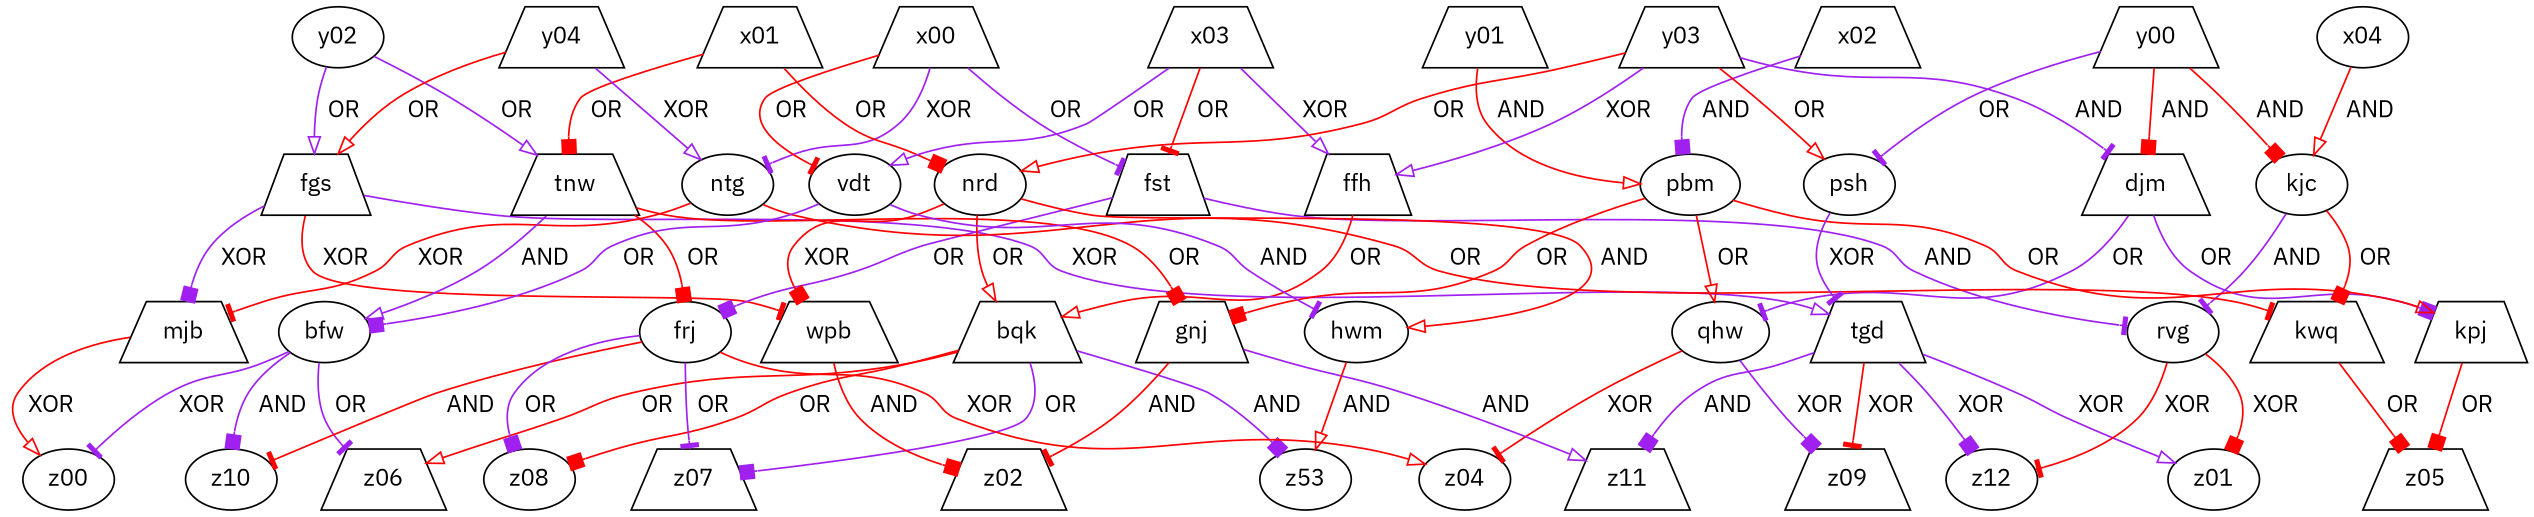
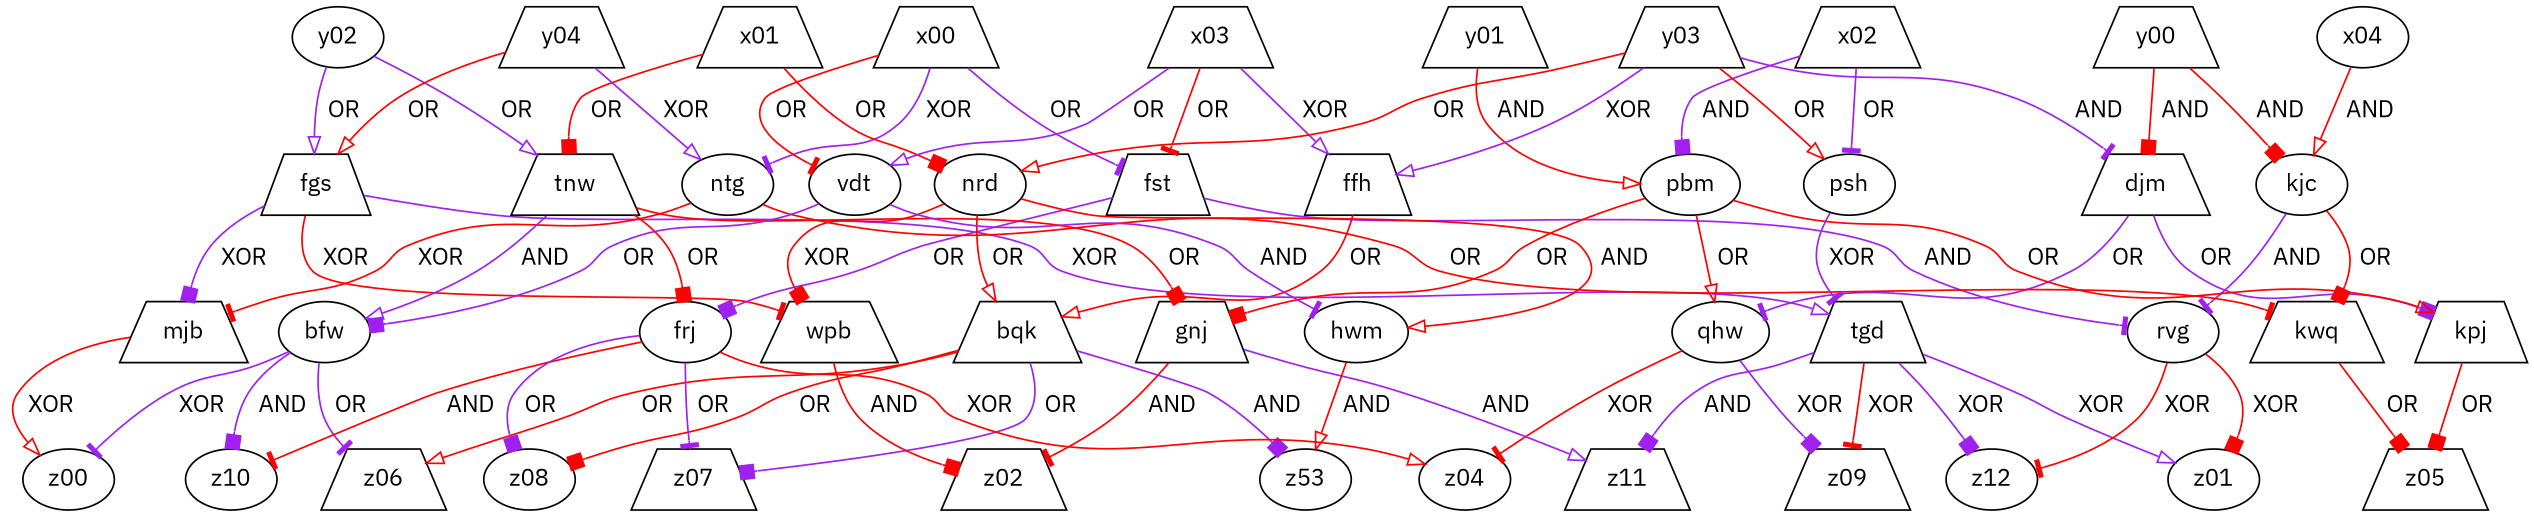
(2003, 83) -> (1854, 107)
